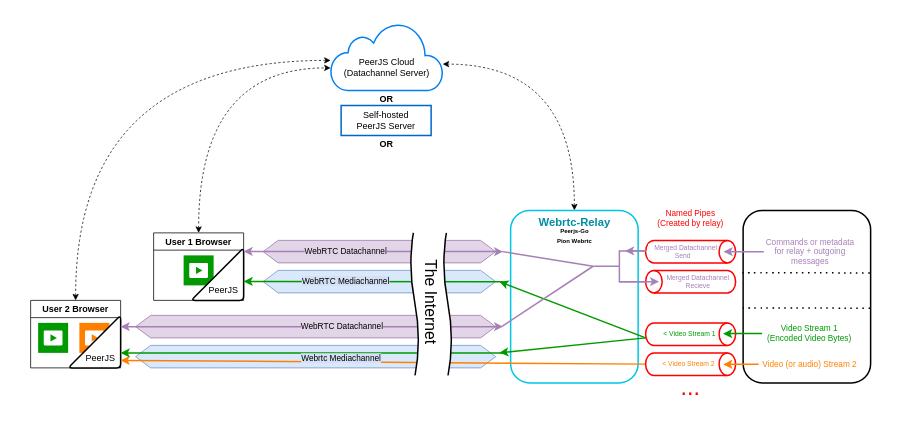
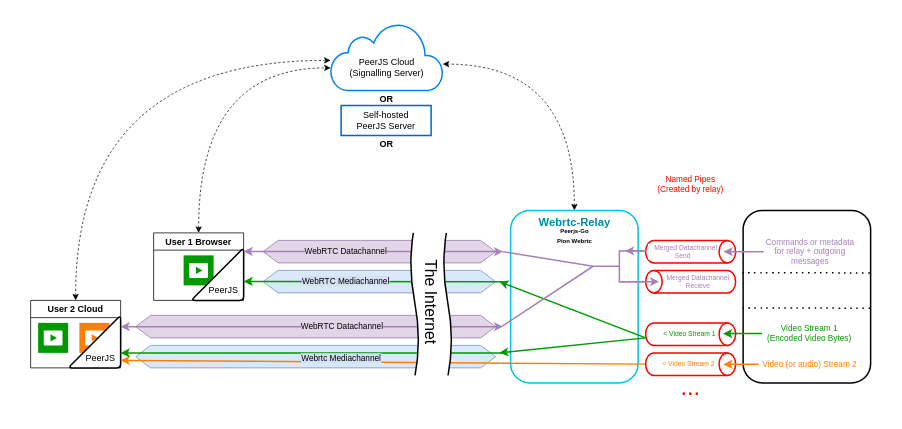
(386, 62) -> (386, 62)
(690, 214) -> (690, 180)
(75, 309) -> (75, 309)
